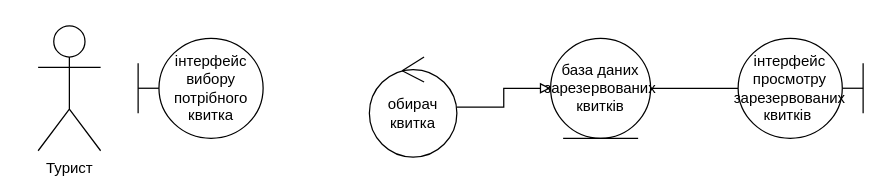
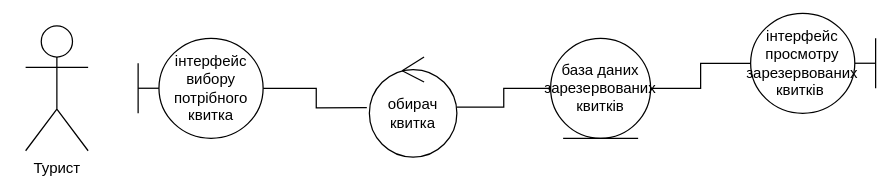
(69, 88) -> (57, 88)
(539, 88) -> (543, 88)
(801, 88) -> (813, 63)
none -> (316, 96)
